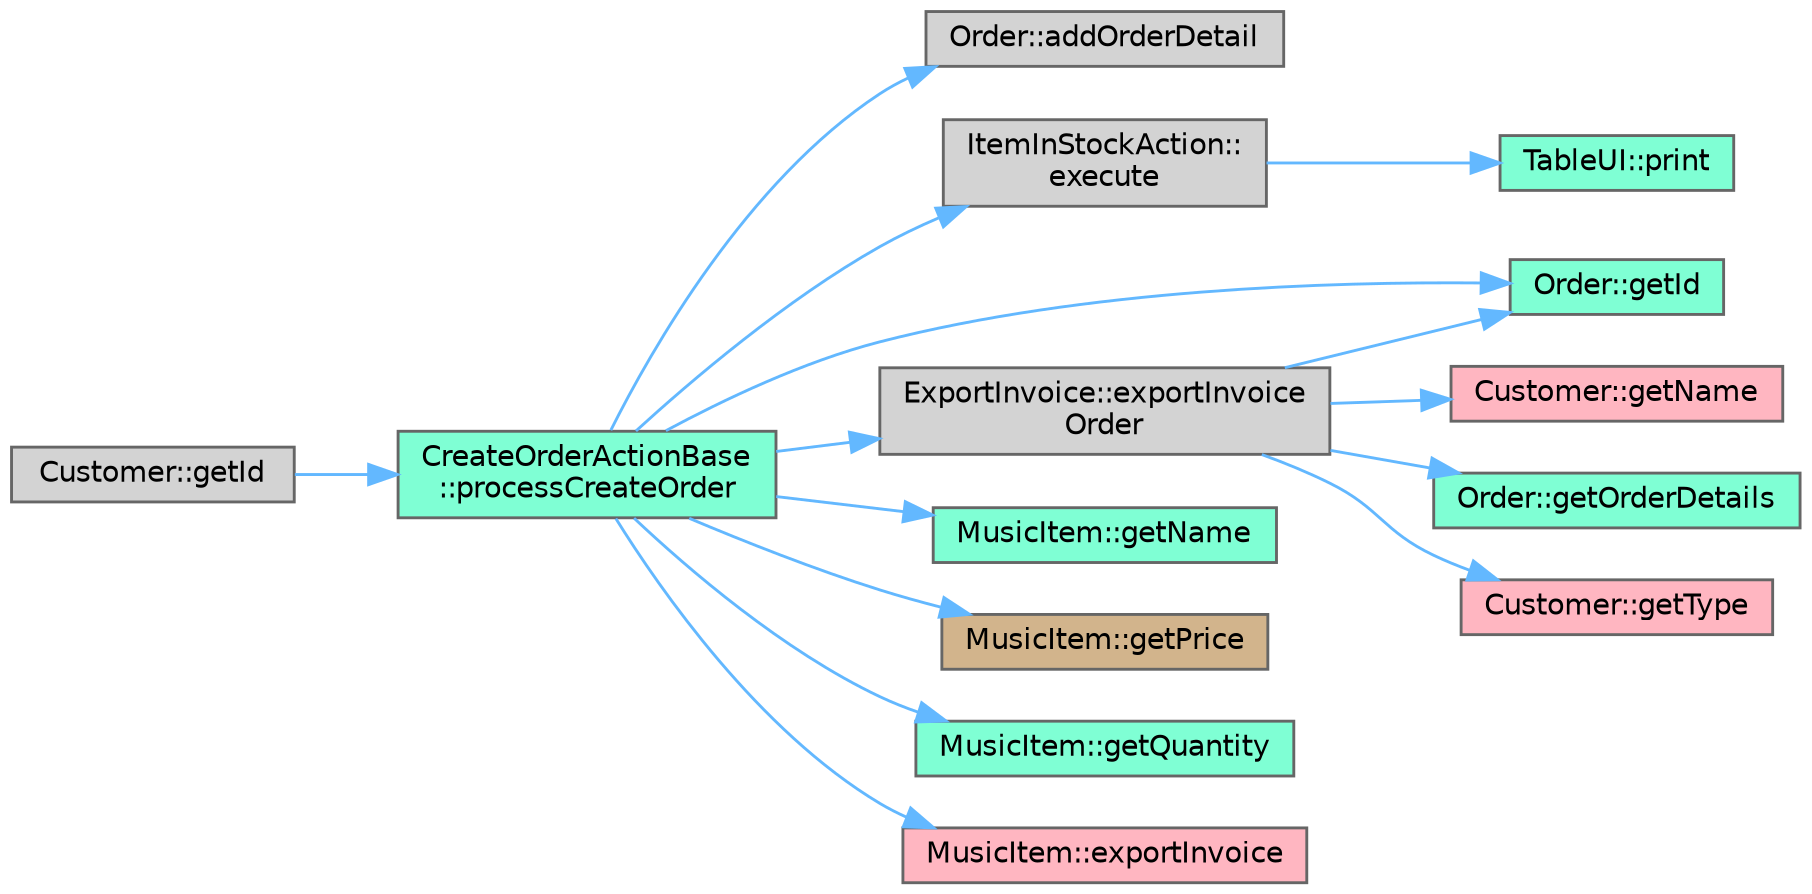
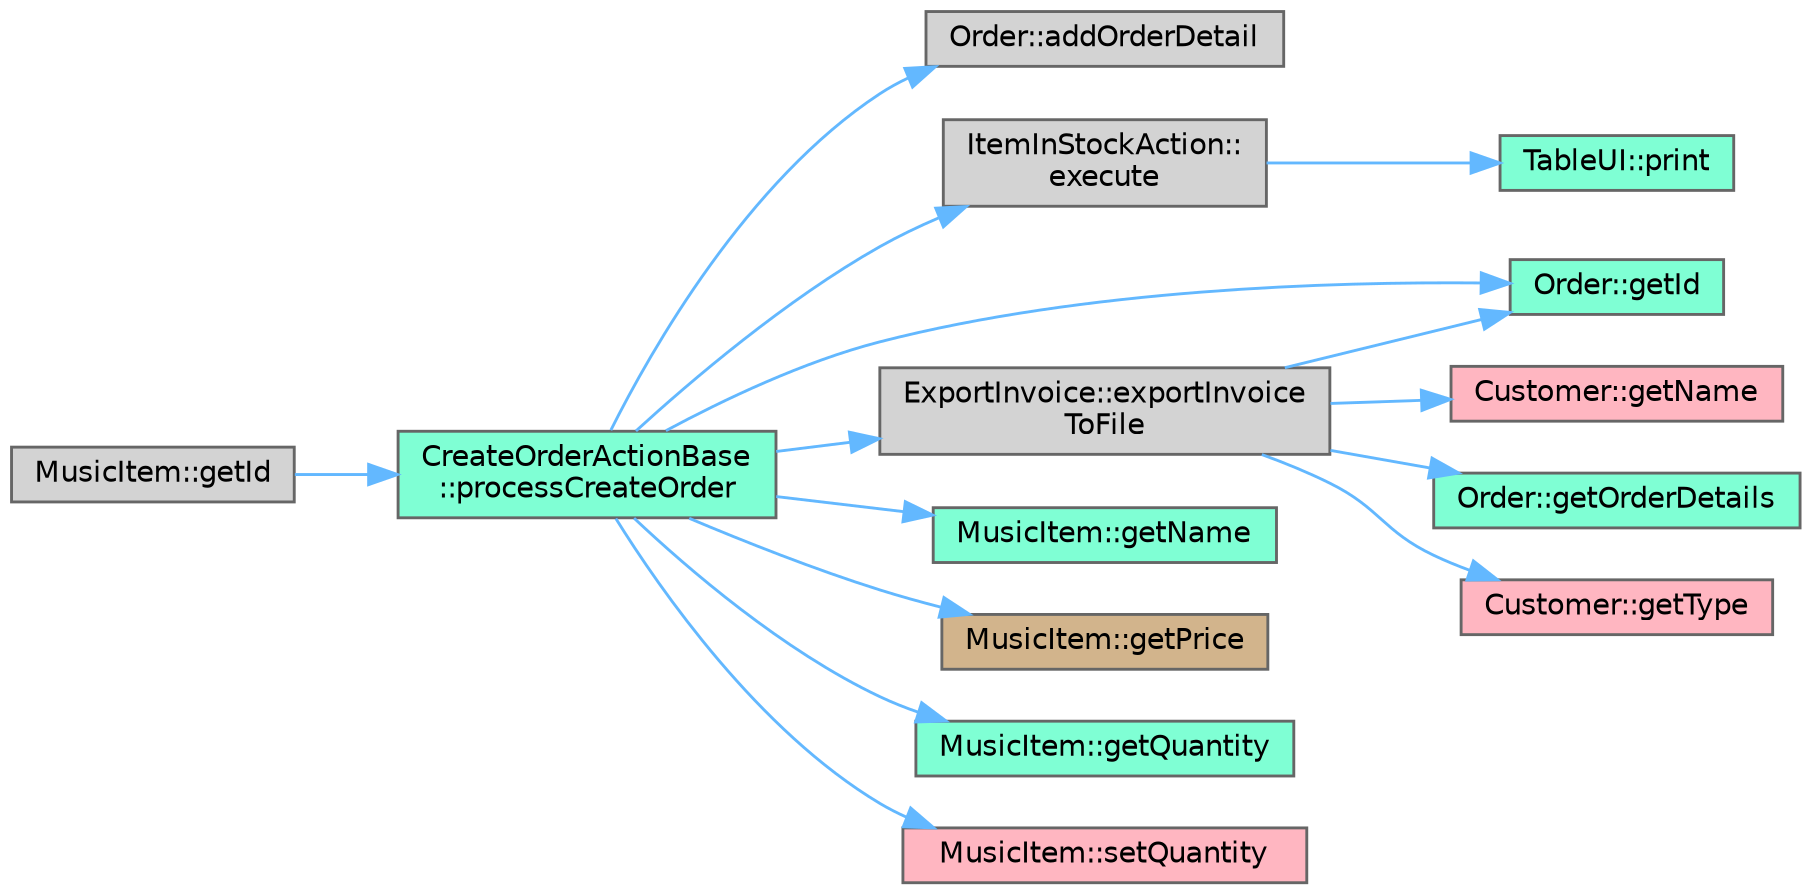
(1105, 411) -> (1105, 411)
(153, 475) -> (153, 475)
(1105, 855) -> (1105, 855)
